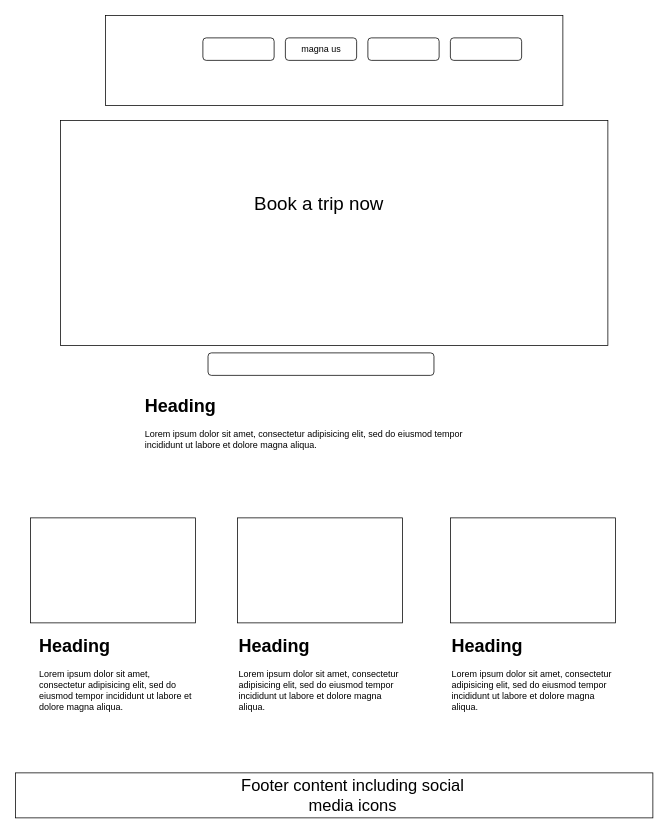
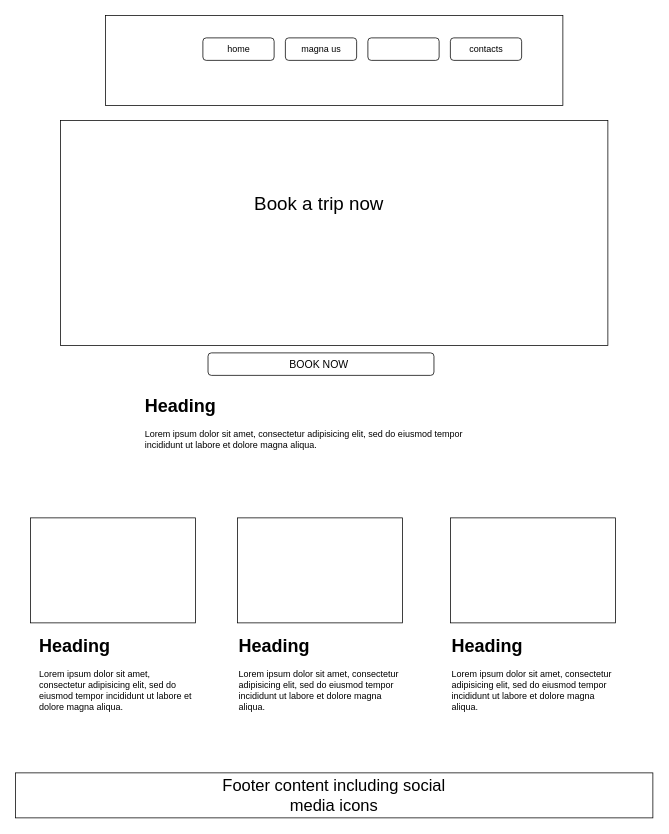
none -> (239, 49)
none -> (486, 49)
none -> (319, 364)
(353, 795) -> (334, 795)
